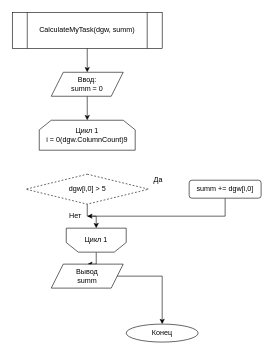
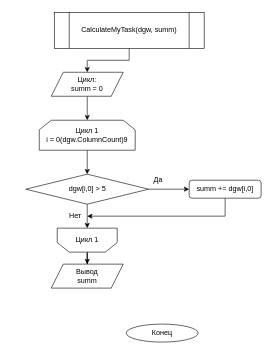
(87, 30) -> (129, 30)
(87, 84) -> (87, 84)
none -> (87, 168)
(87, 189) -> (87, 189)
none -> (183, 189)
(96, 240) -> (87, 240)
(162, 318) -> none
